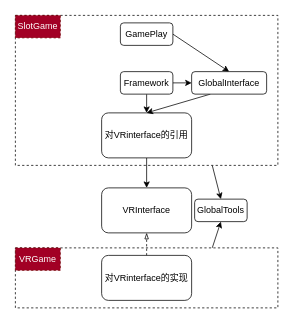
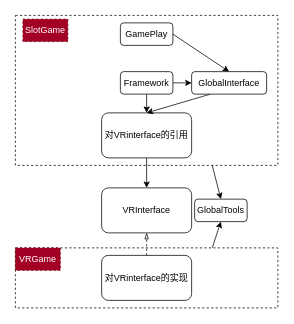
(38, 27) -> (45, 30)
